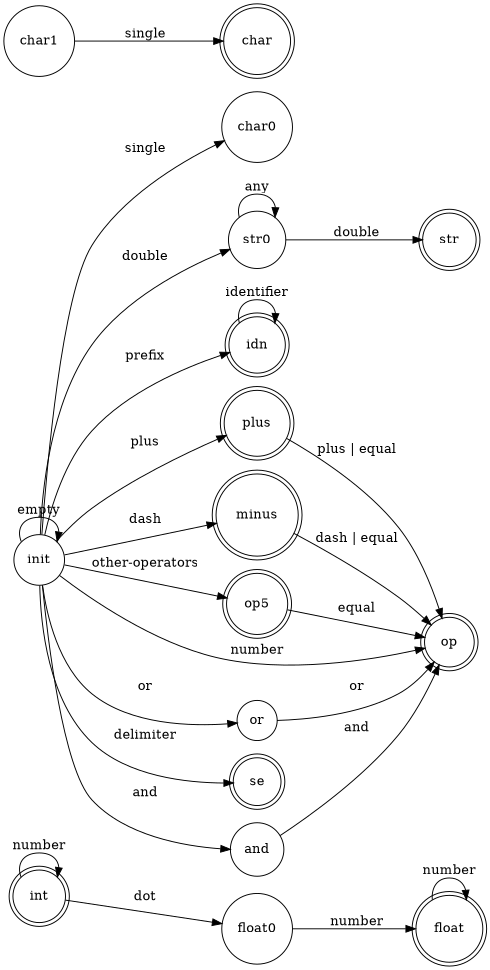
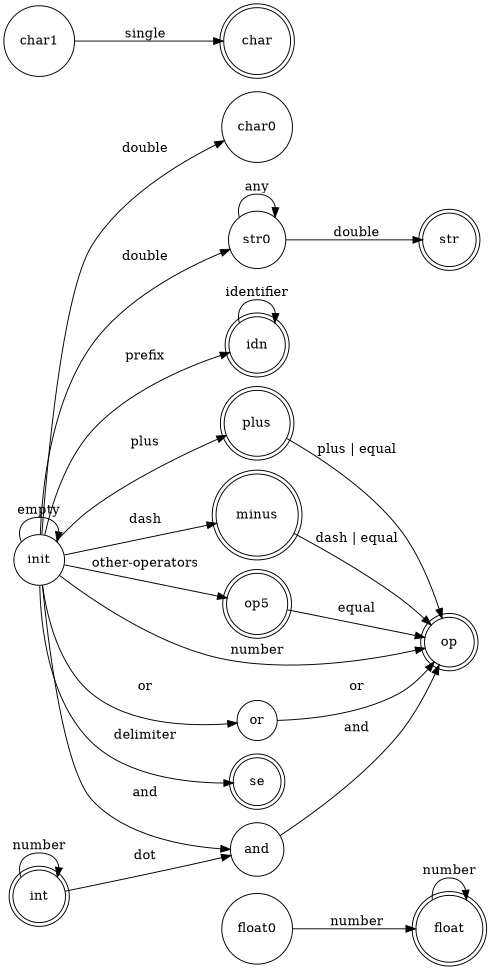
(145, 149) -> (145, 149)
(139, 911) -> (143, 875)
